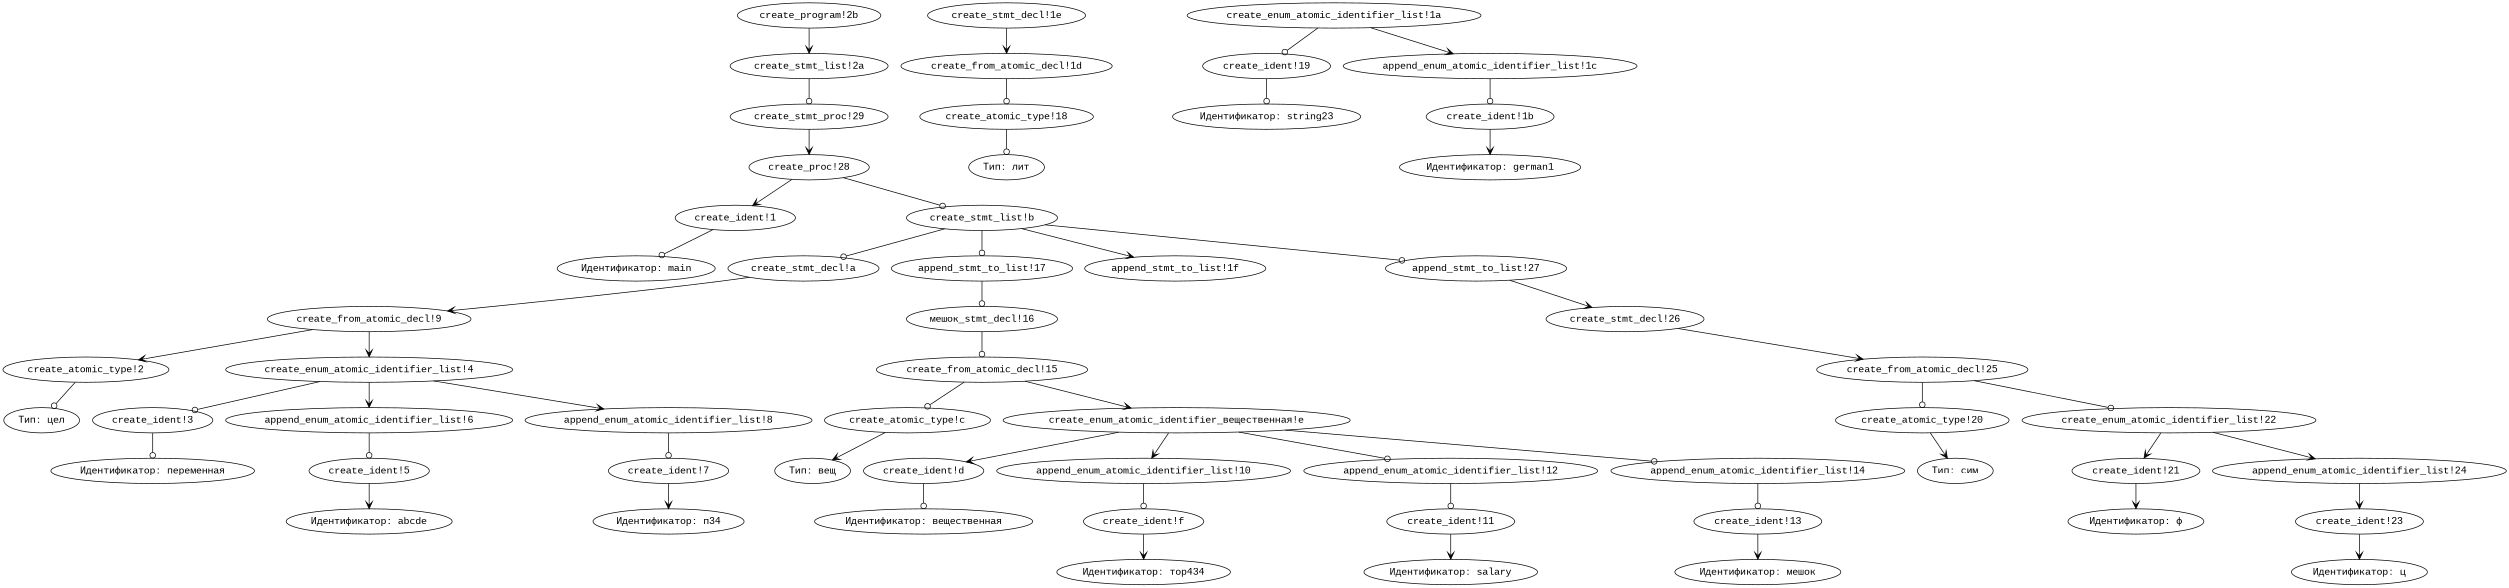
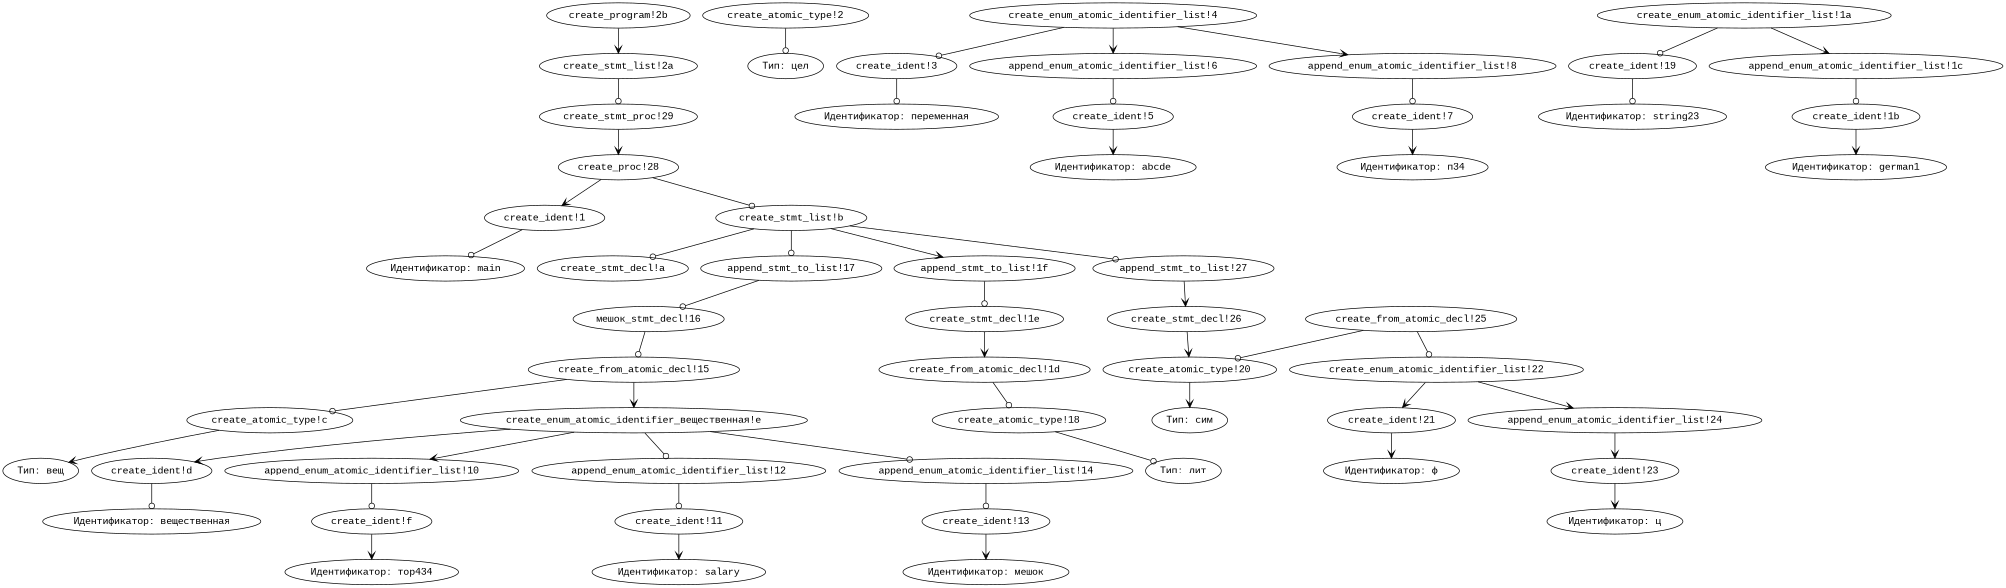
none -> (985, 291)
(369, 319) -> none
(1767, 343) -> (1188, 341)
